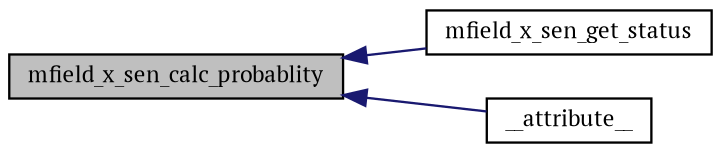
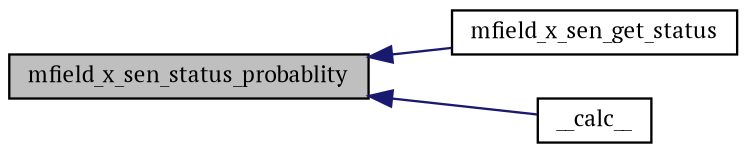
(176, 76) -> (189, 76)
(569, 121) -> (595, 121)
